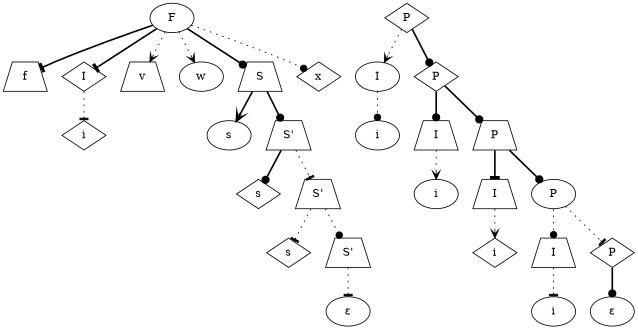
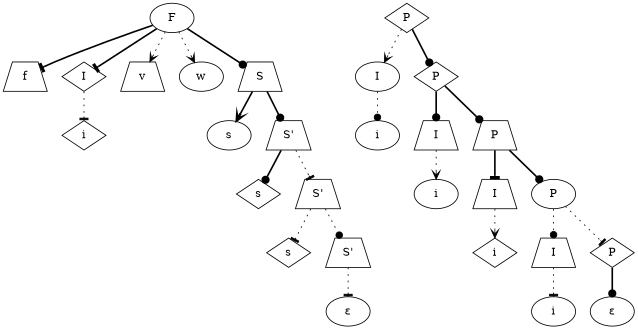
(319, 77) -> none
